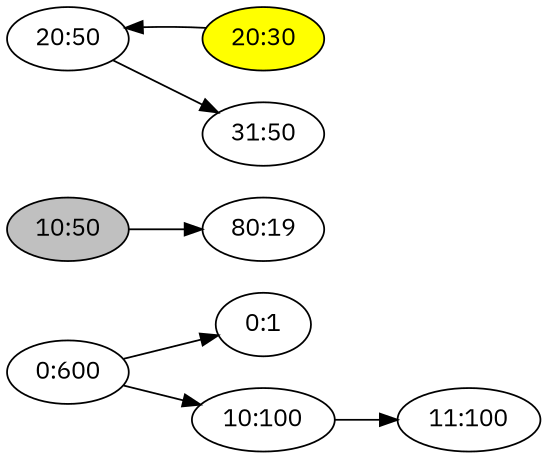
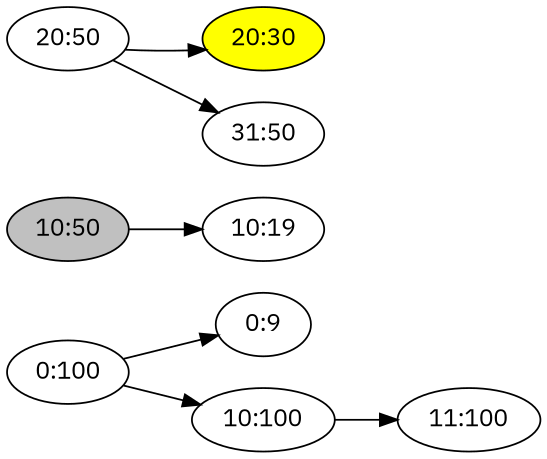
(175, 27) -> (157, 51)
(263, 229) -> (263, 229)
(263, 325) -> (263, 325)
(68, 372) -> (68, 372)
